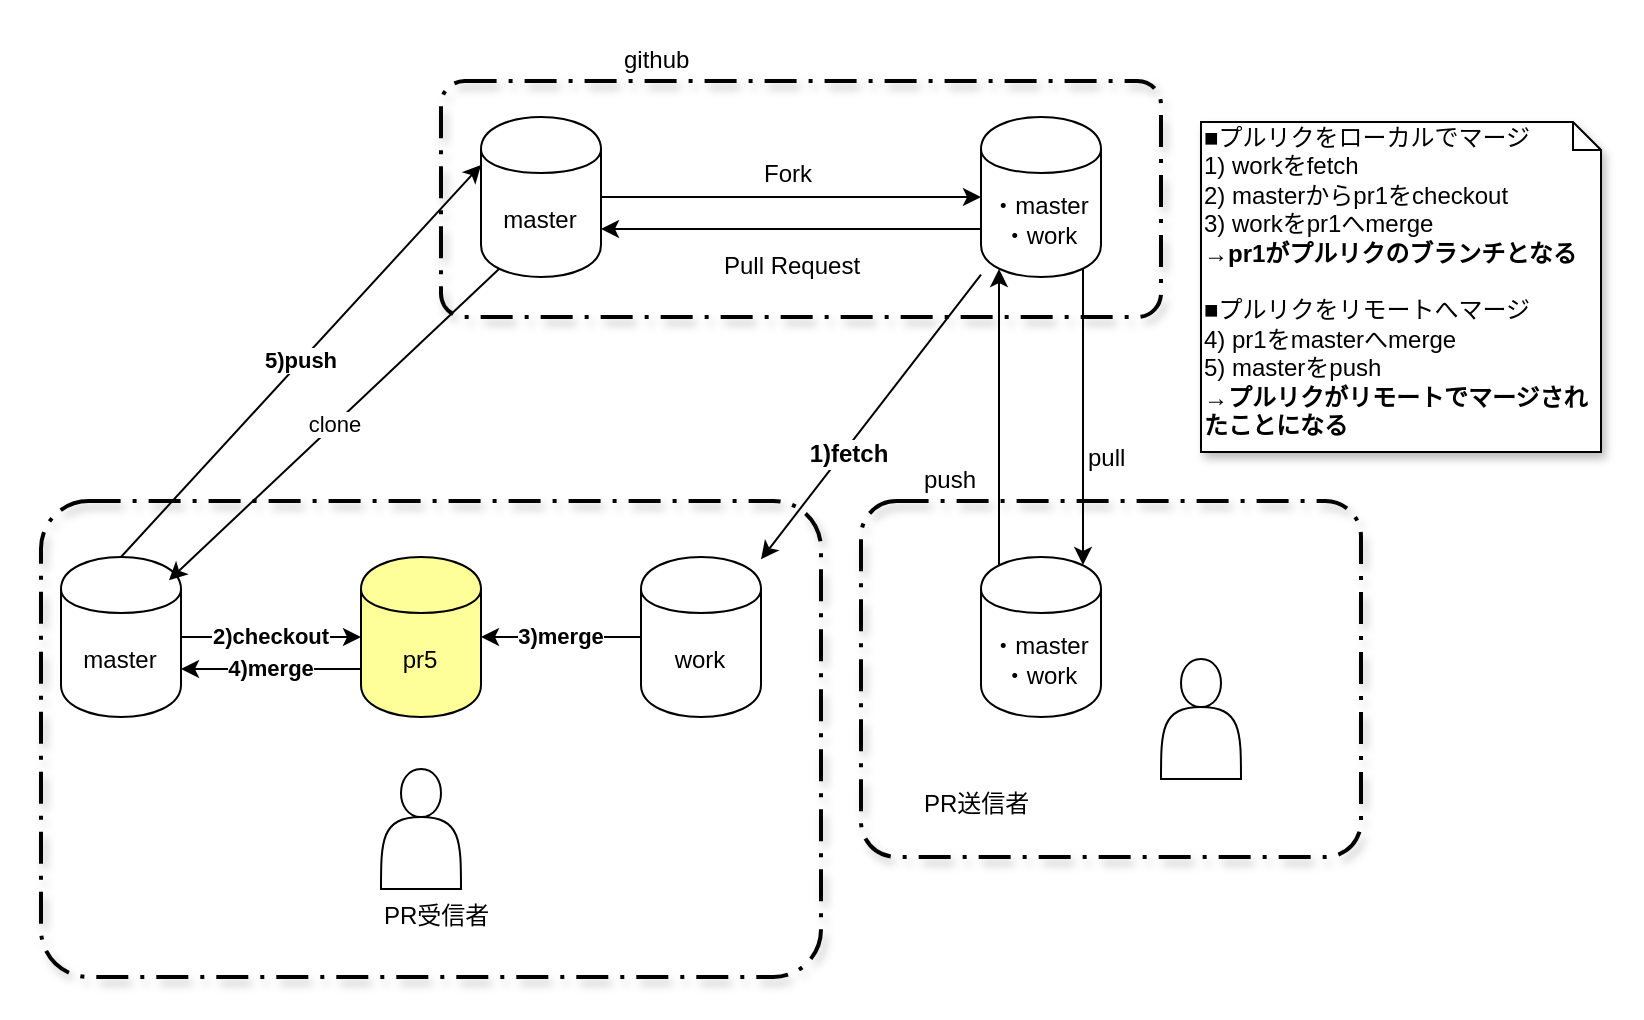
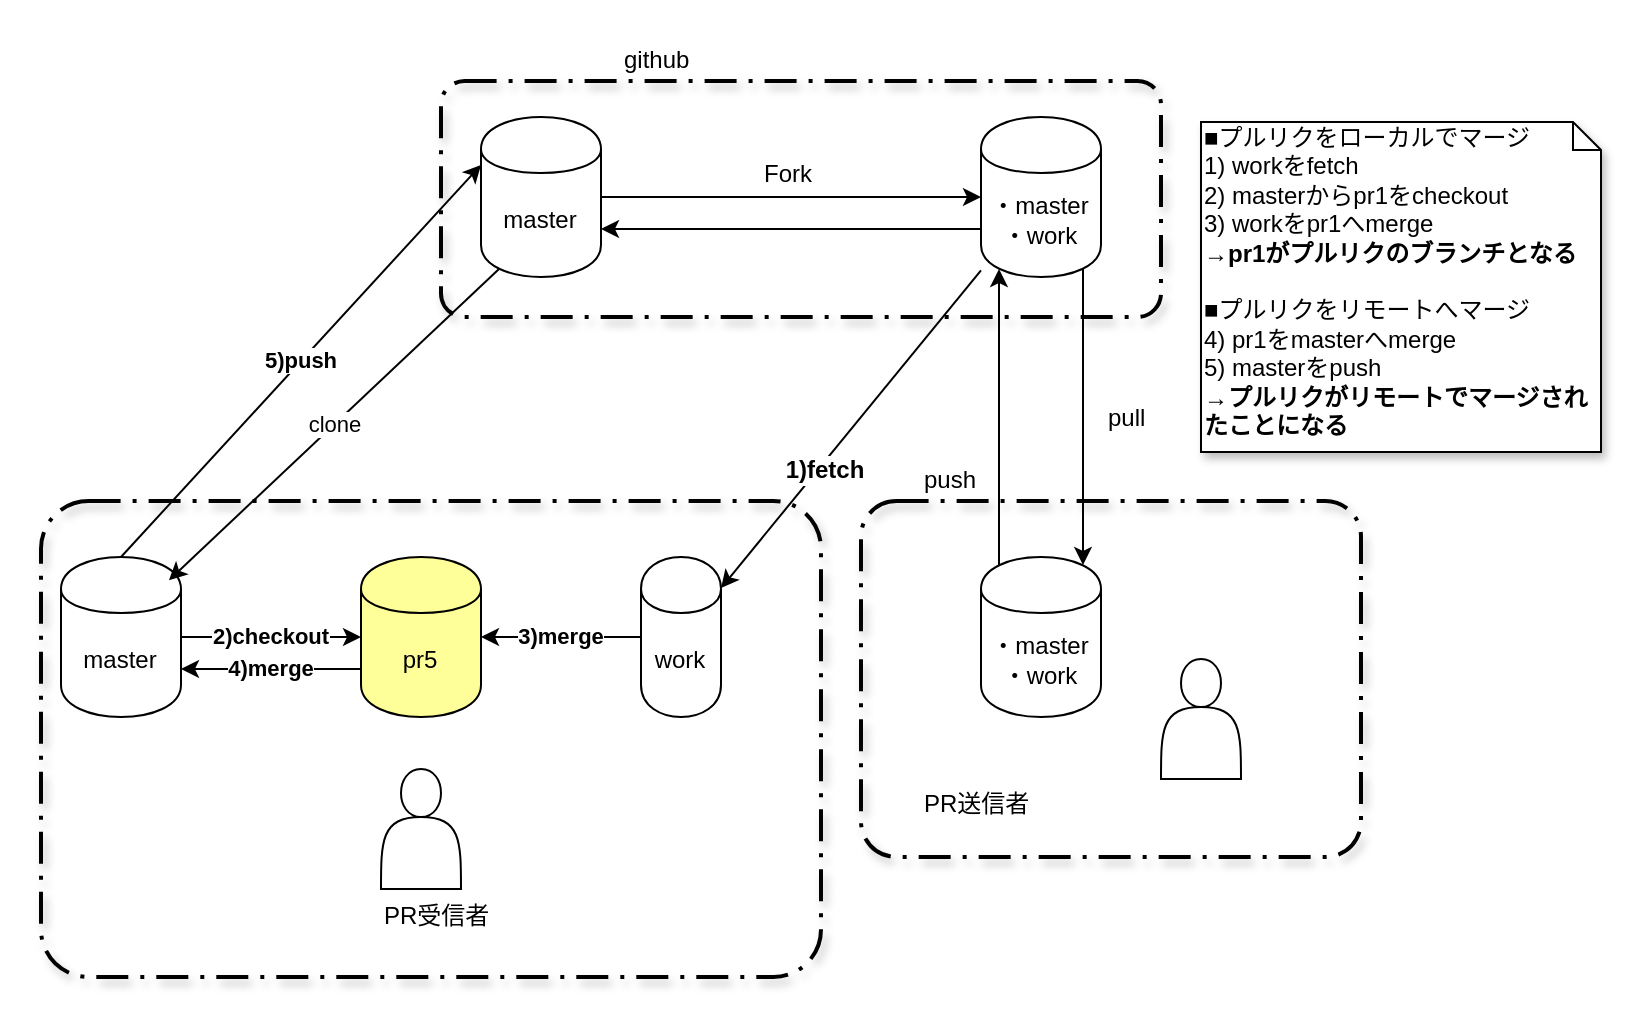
(801, 267) -> none
(1115, 459) -> (1135, 419)
(701, 637) -> (681, 637)
